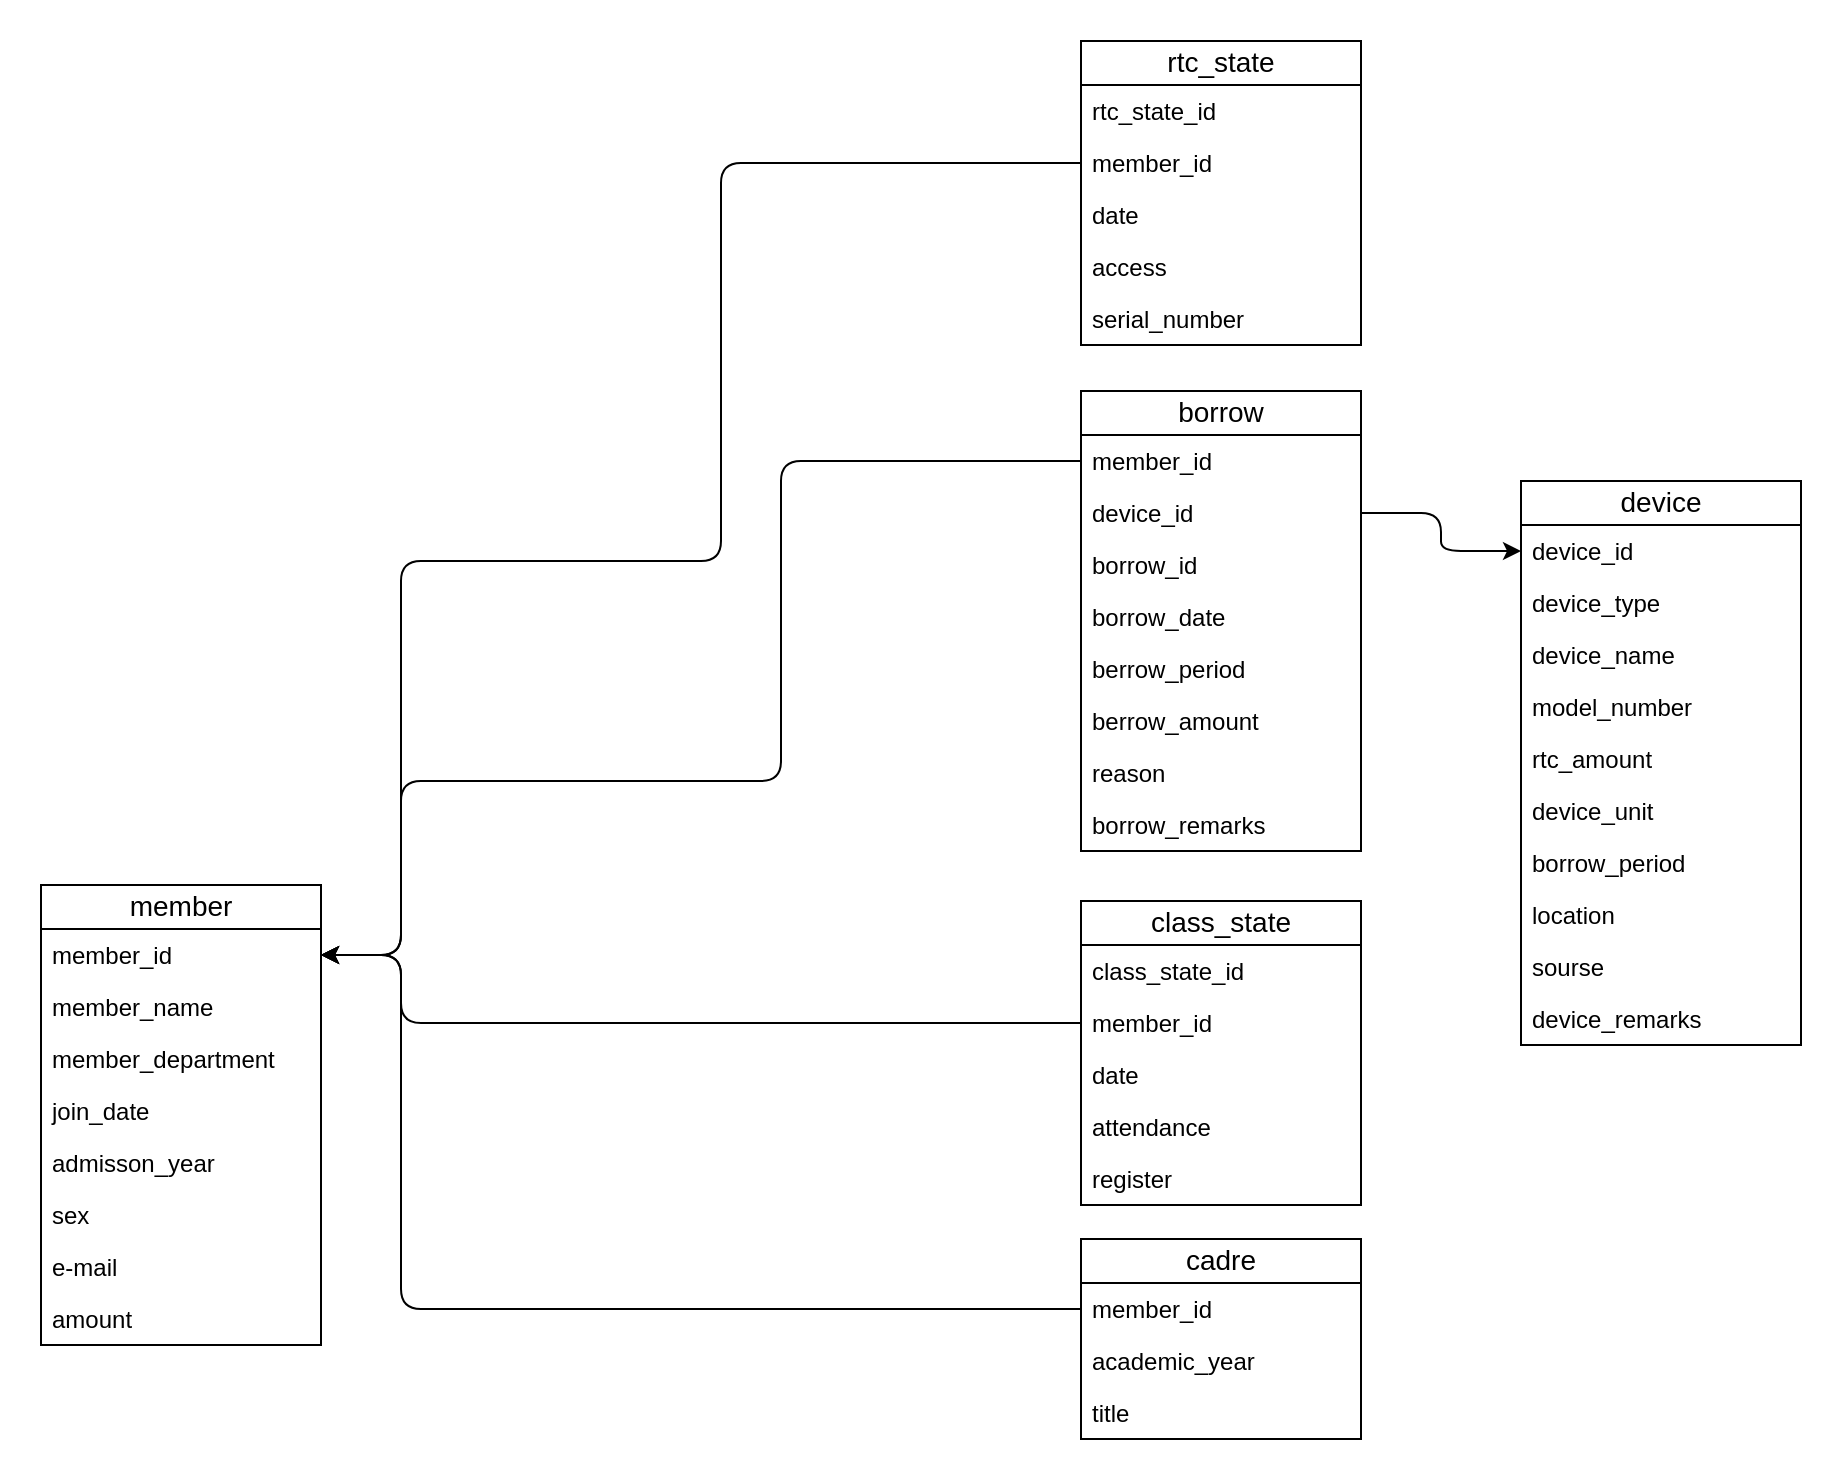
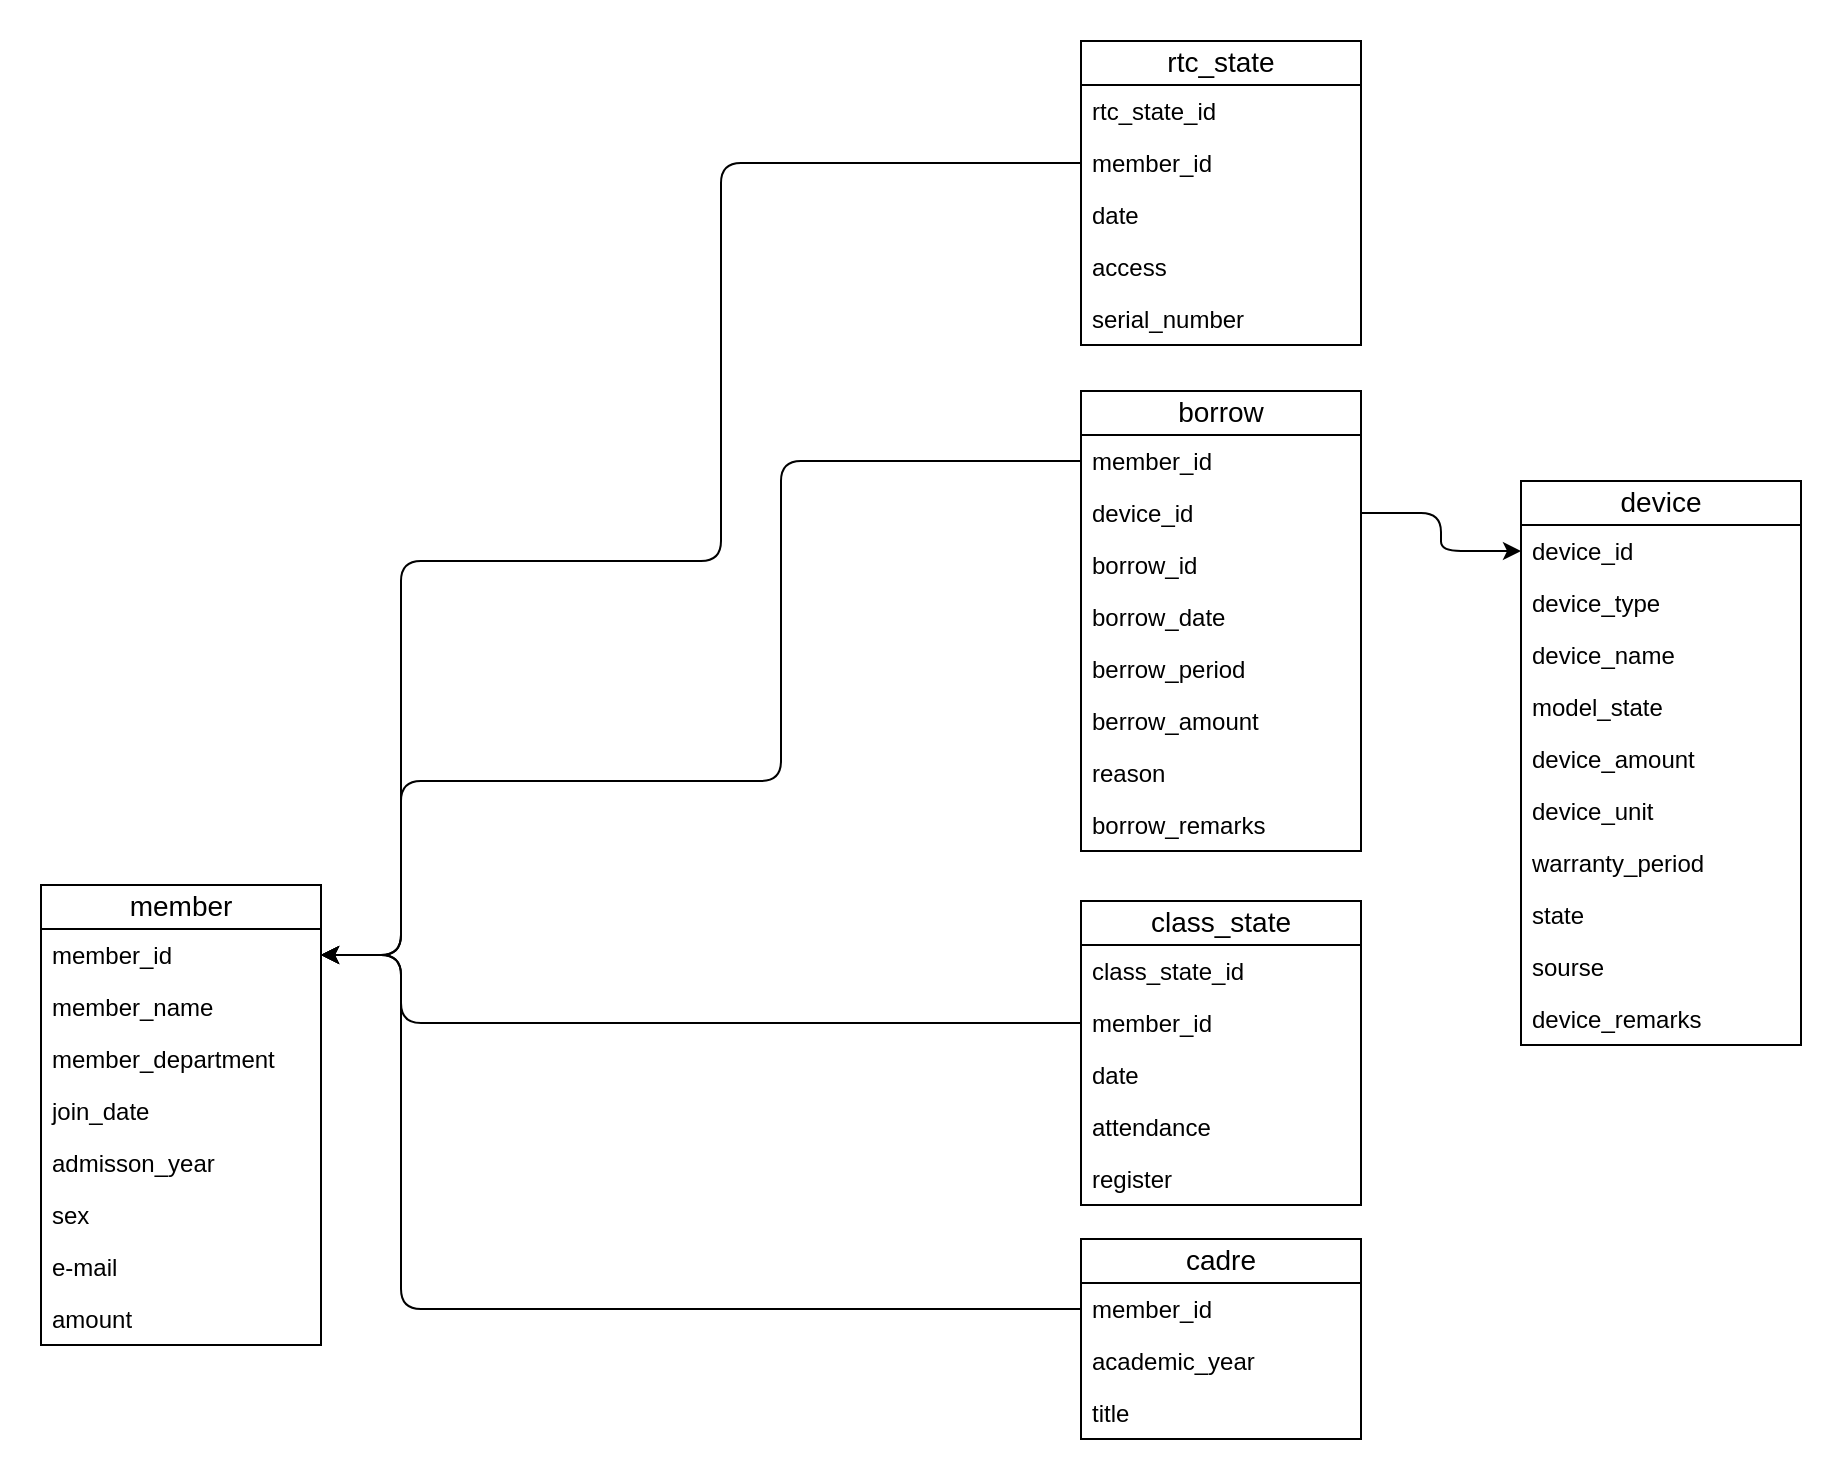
(1610, 708) -> (1603, 708)
(1599, 760) -> (1616, 760)
(1616, 864) -> (1630, 864)
(1580, 916) -> (1566, 916)
